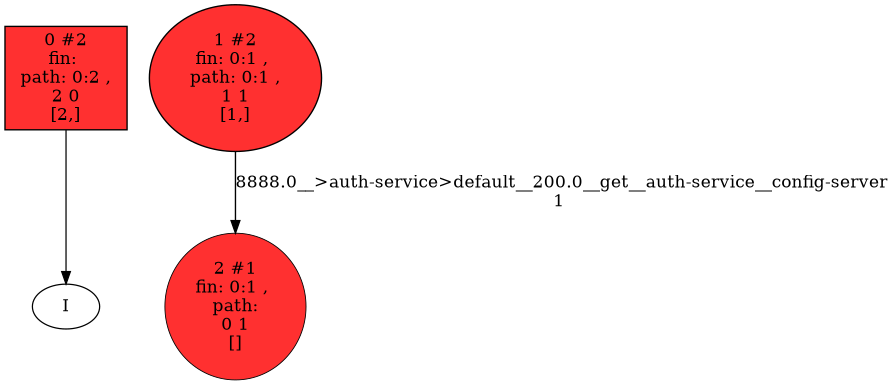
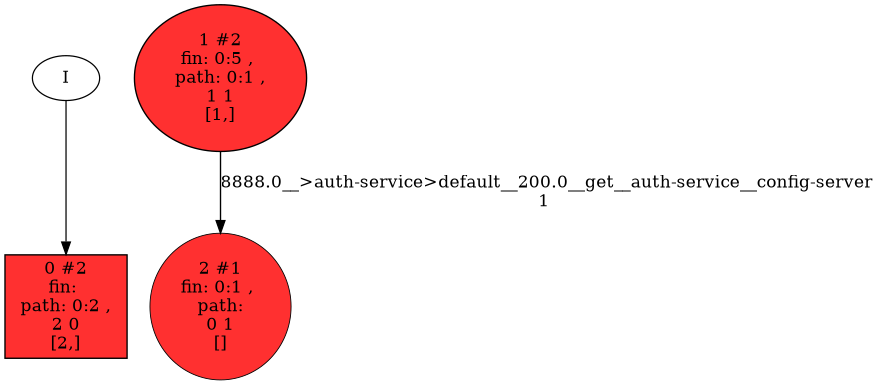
(235, 78) -> (221, 78)
(66, 201) -> (66, 171)
